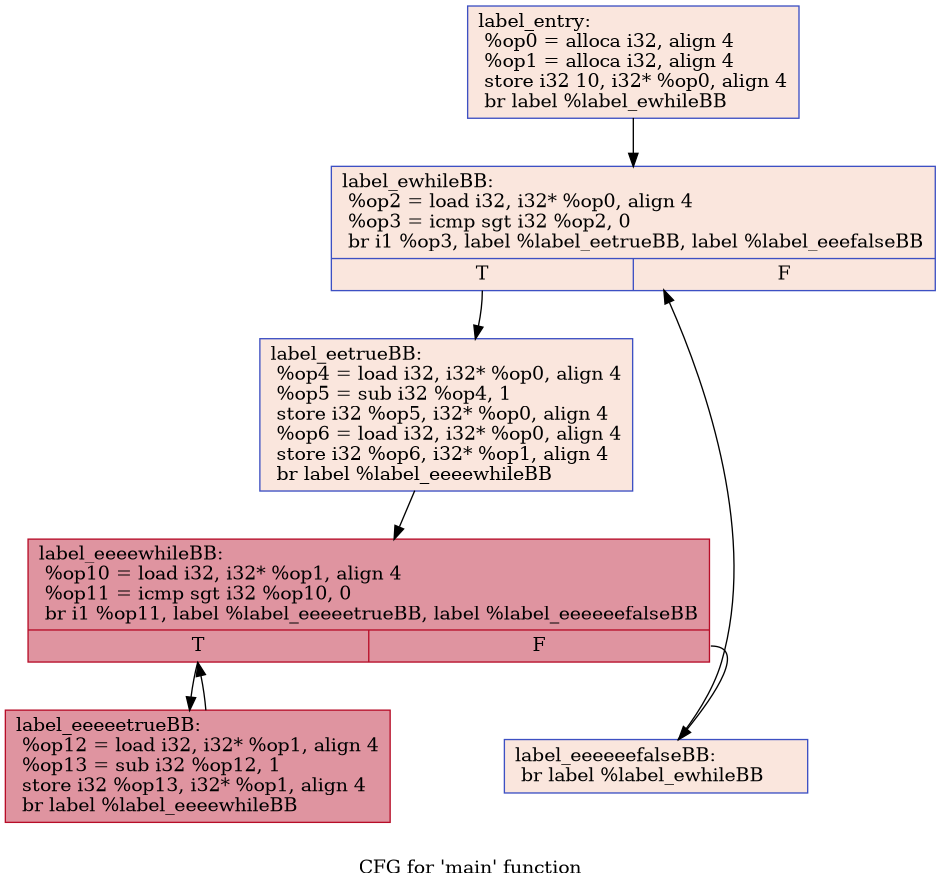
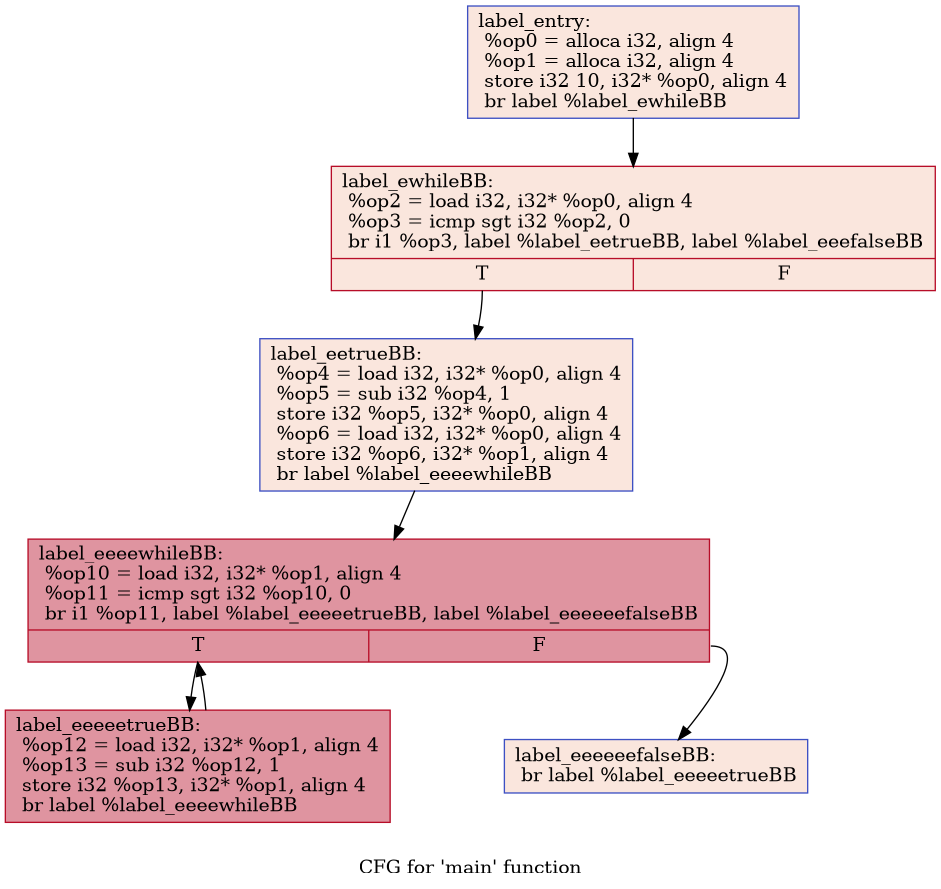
(633, 228) -> (633, 228)
(731, 523) -> none
(640, 776) -> (656, 776)
